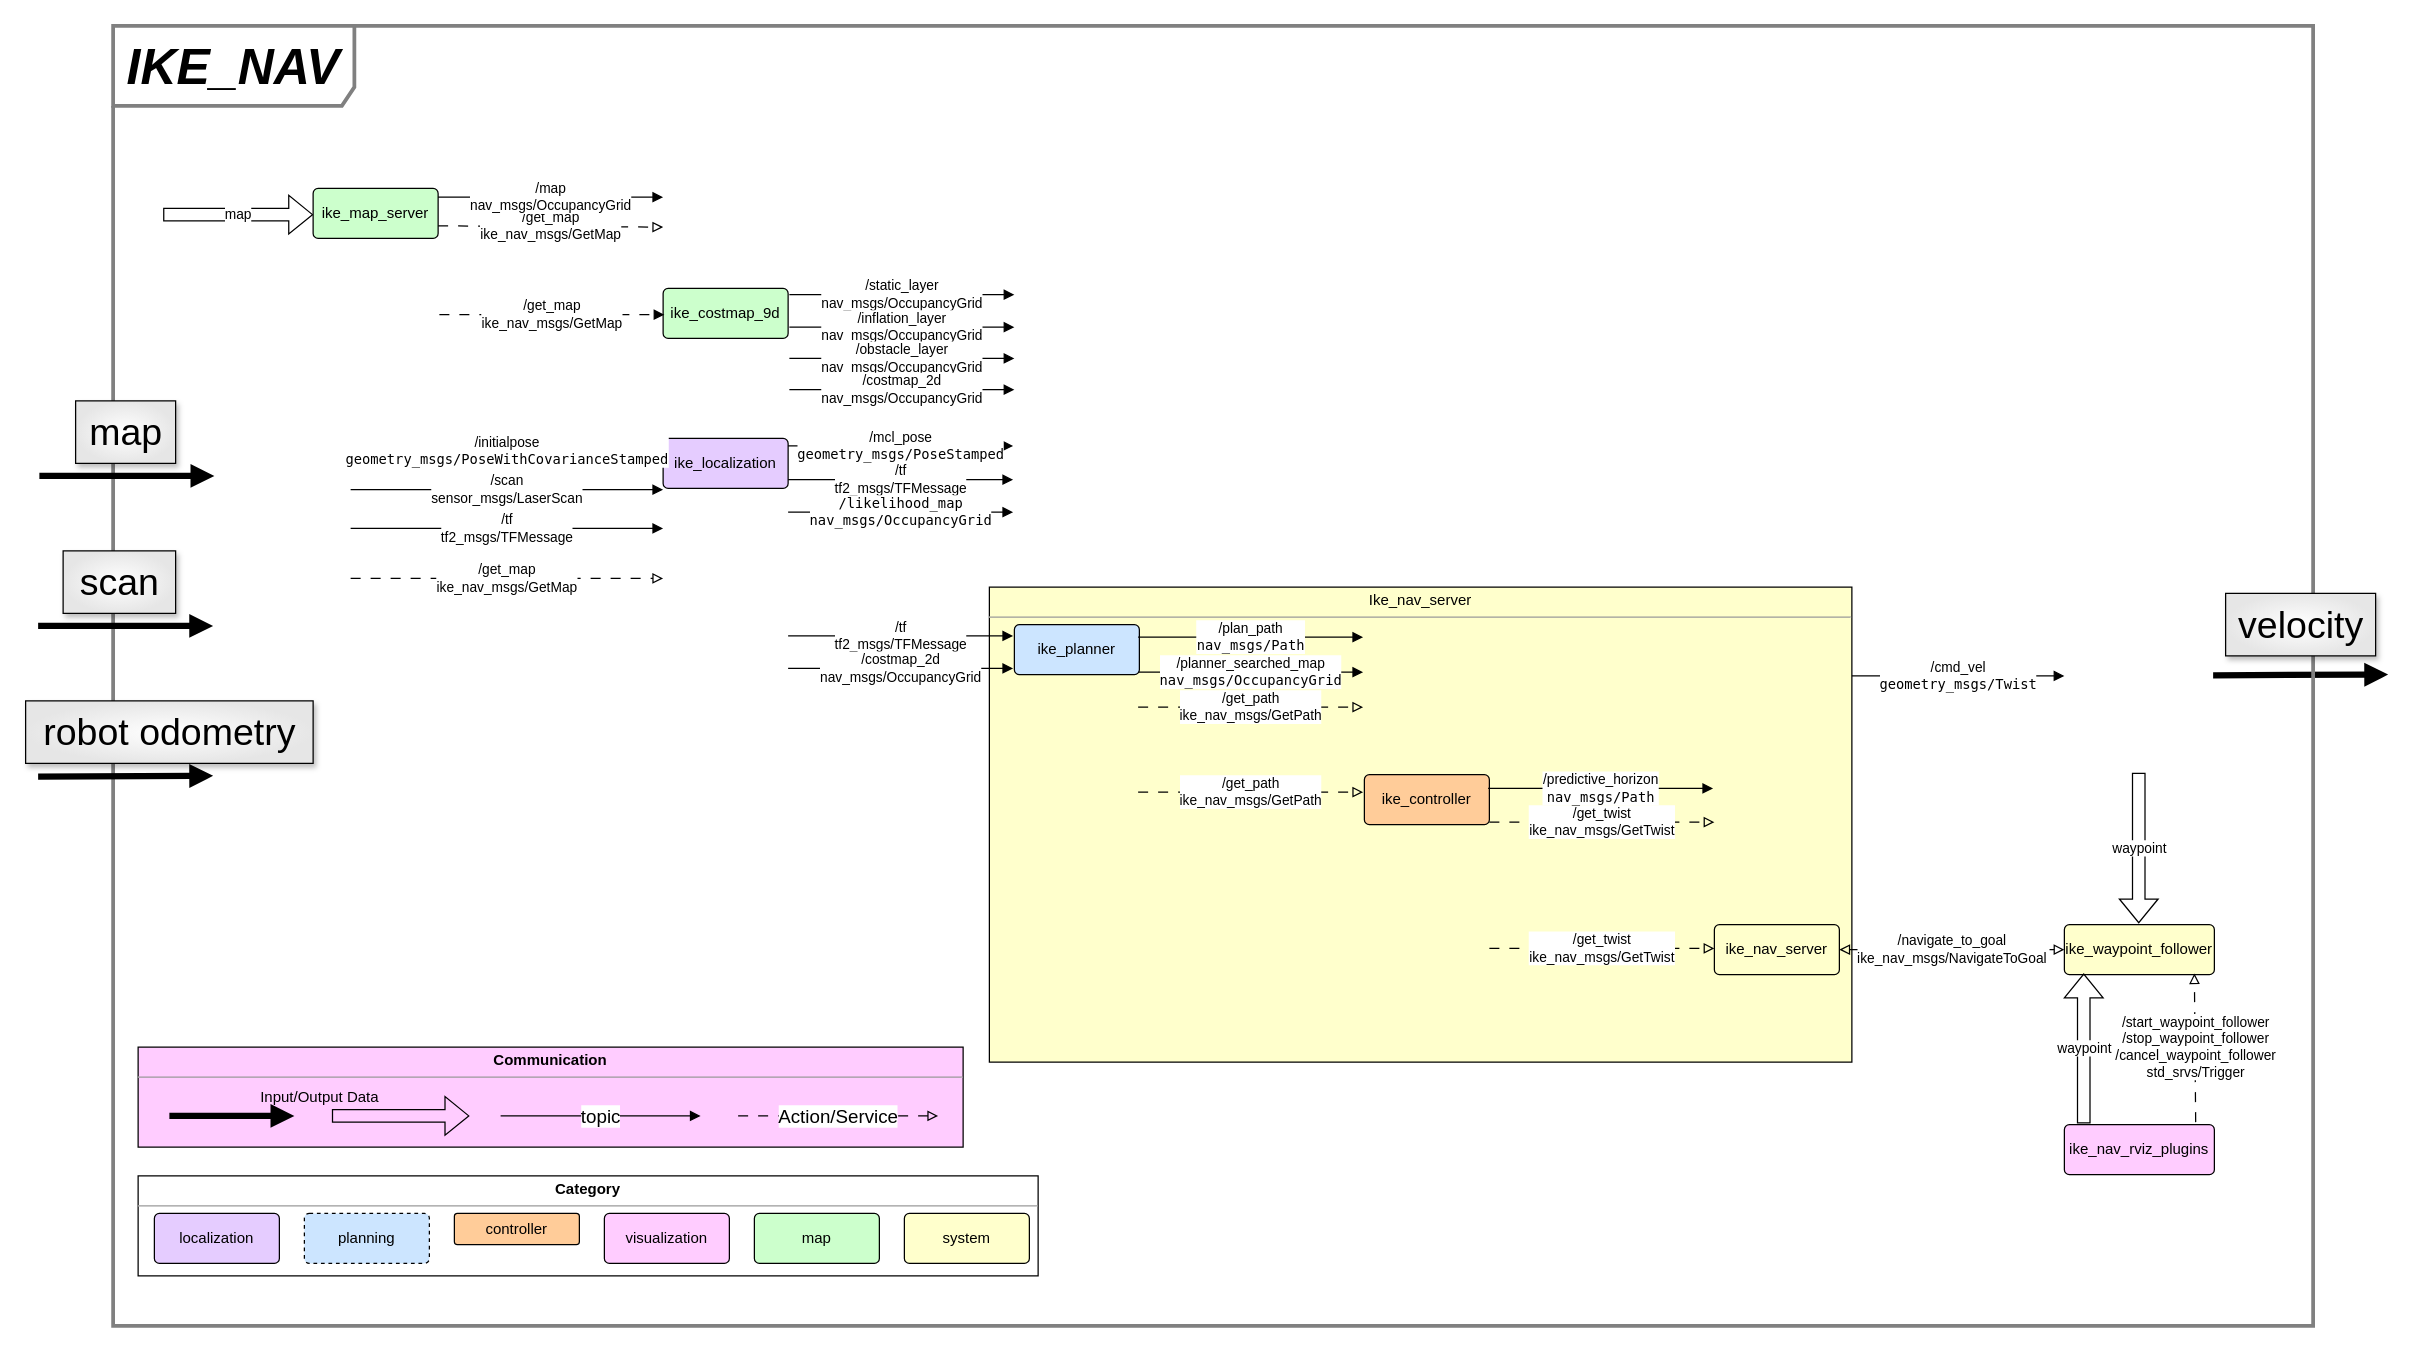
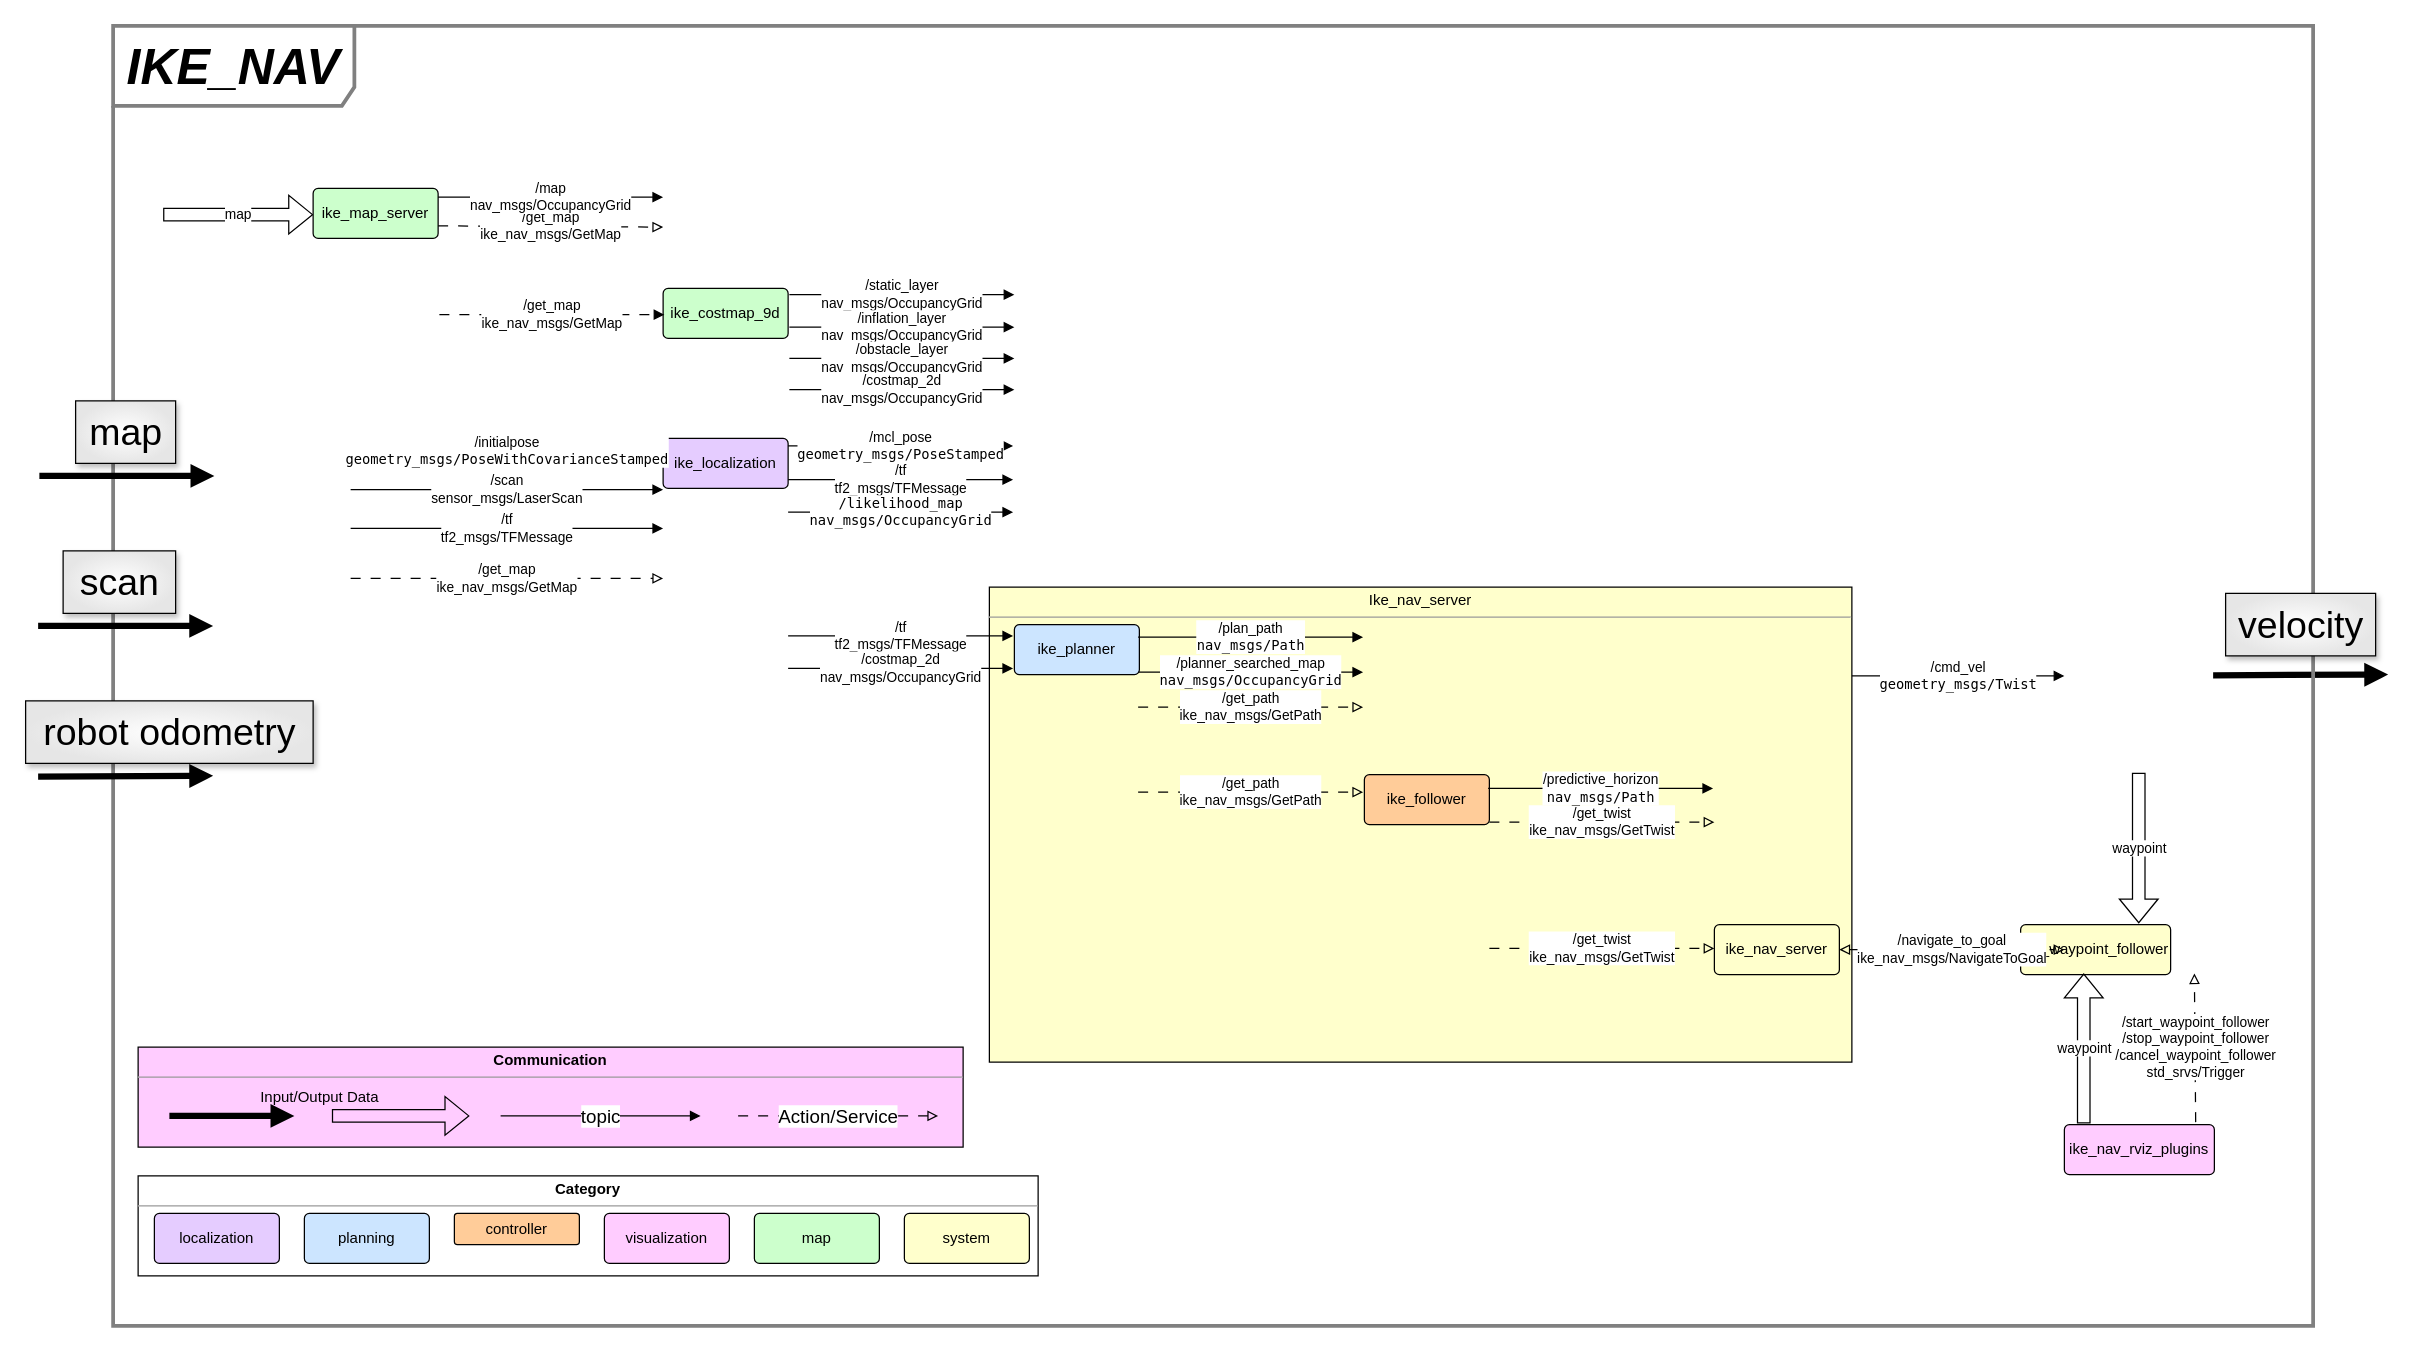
(1427, 799) -> (1427, 799)
(2139, 949) -> (2096, 949)
(367, 1238) -> (367, 1238)
